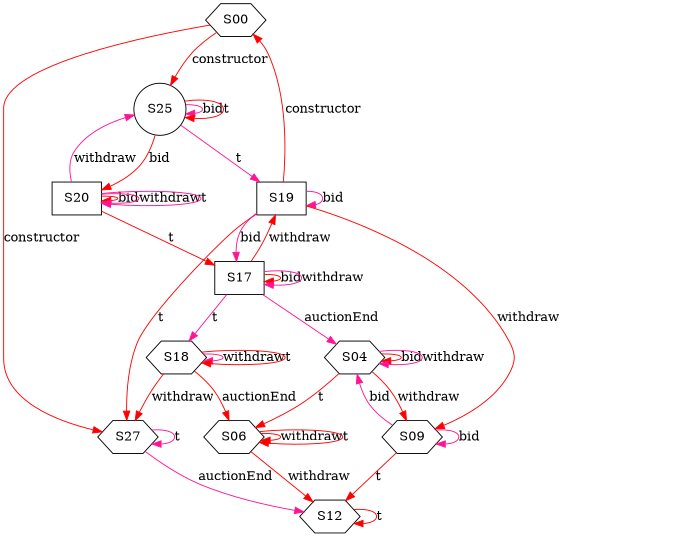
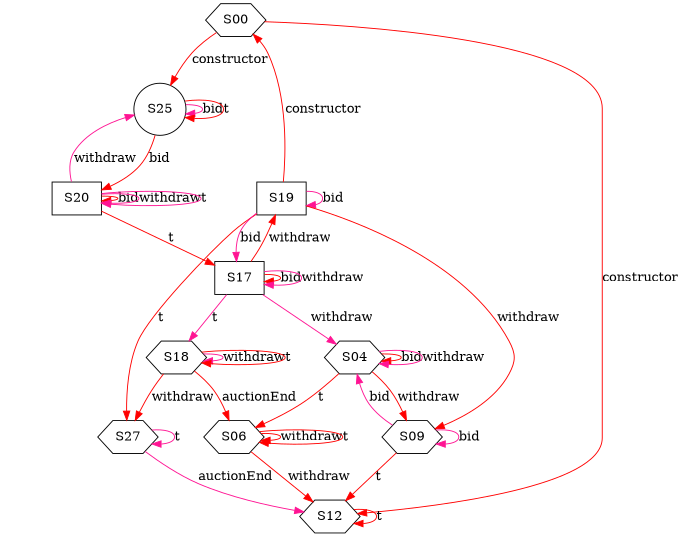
(217, 151) -> none
(4, 180) -> (602, 220)
(342, 318) -> (342, 318)
